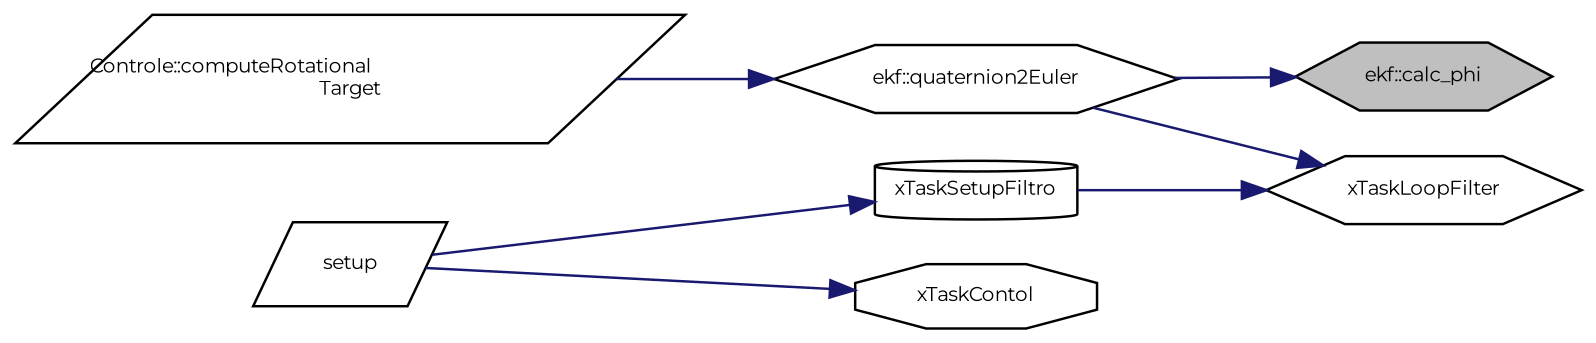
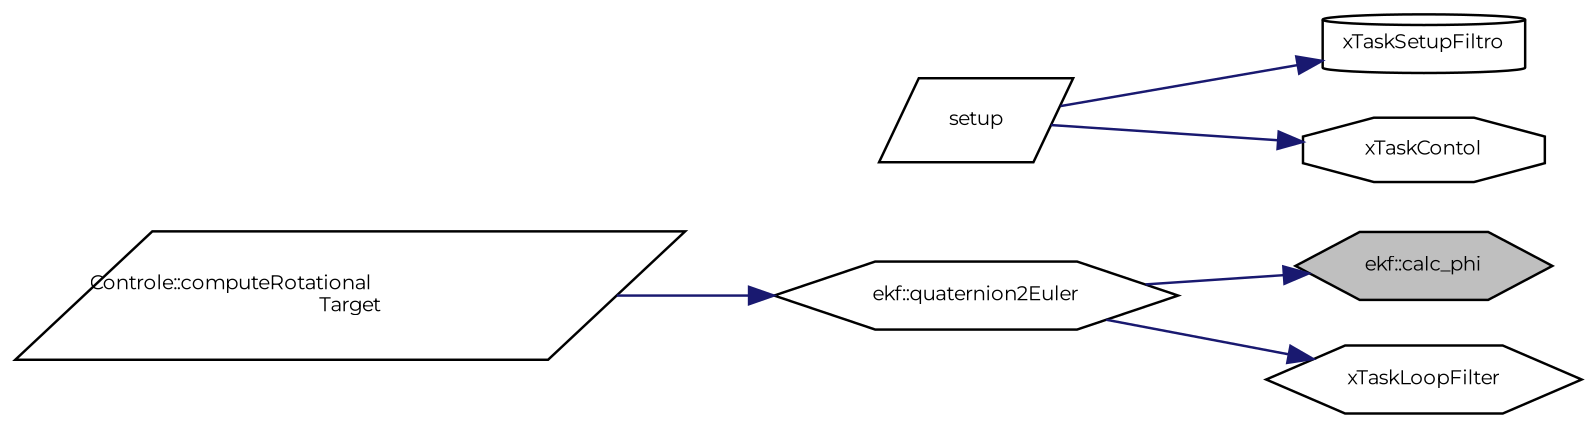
(1160, 190) -> none
